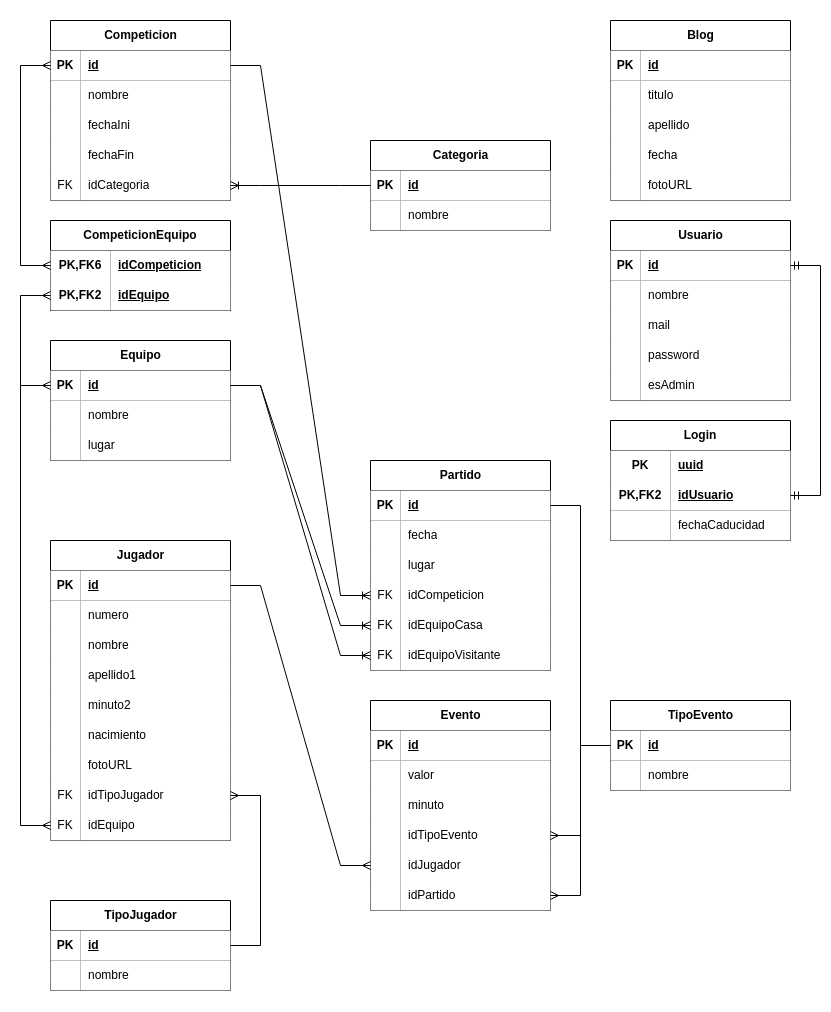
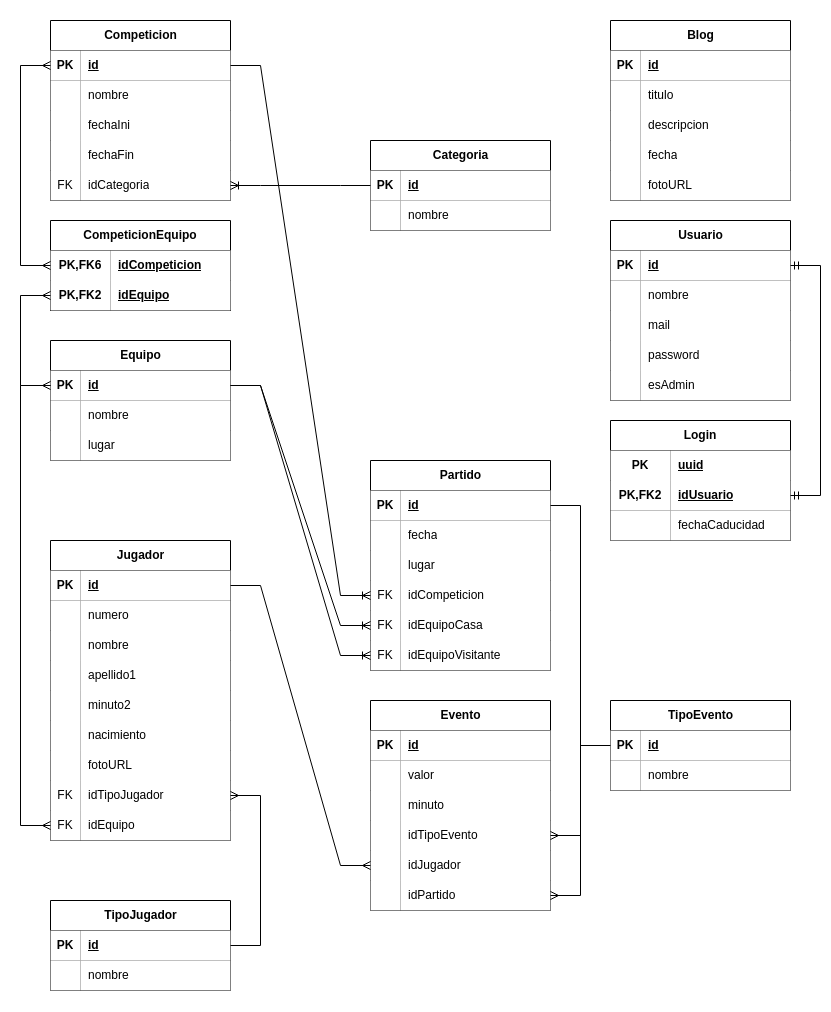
(671, 126) -> (682, 126)
